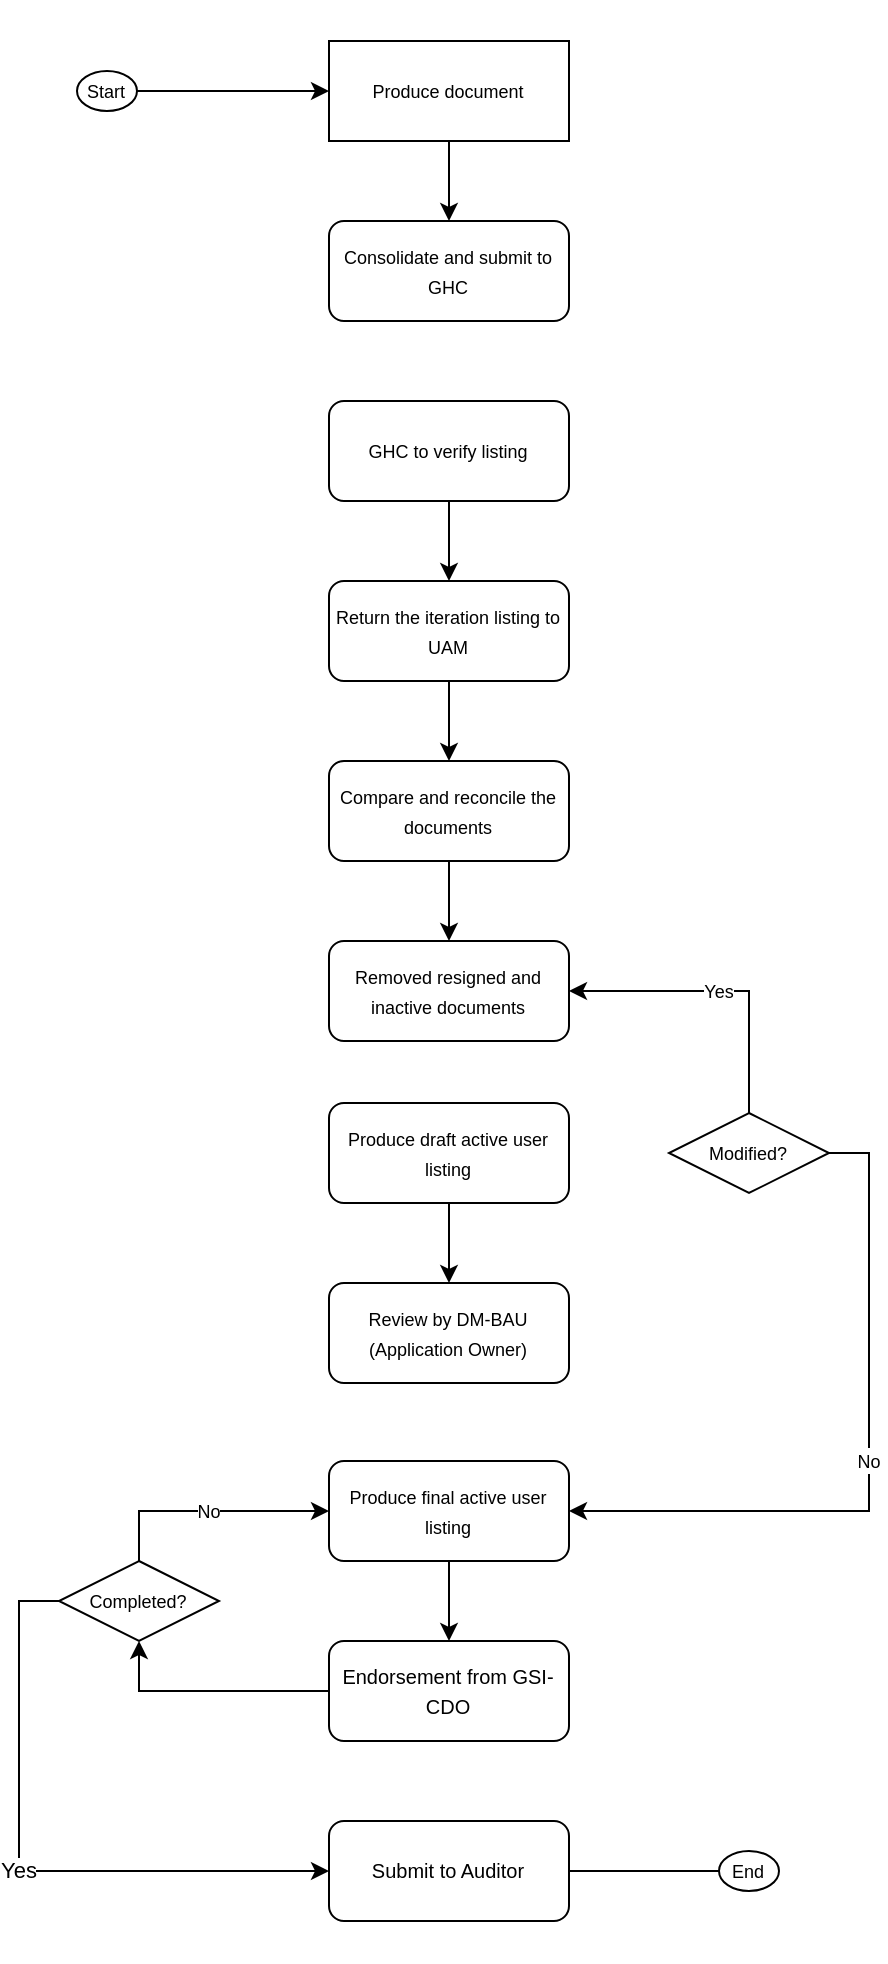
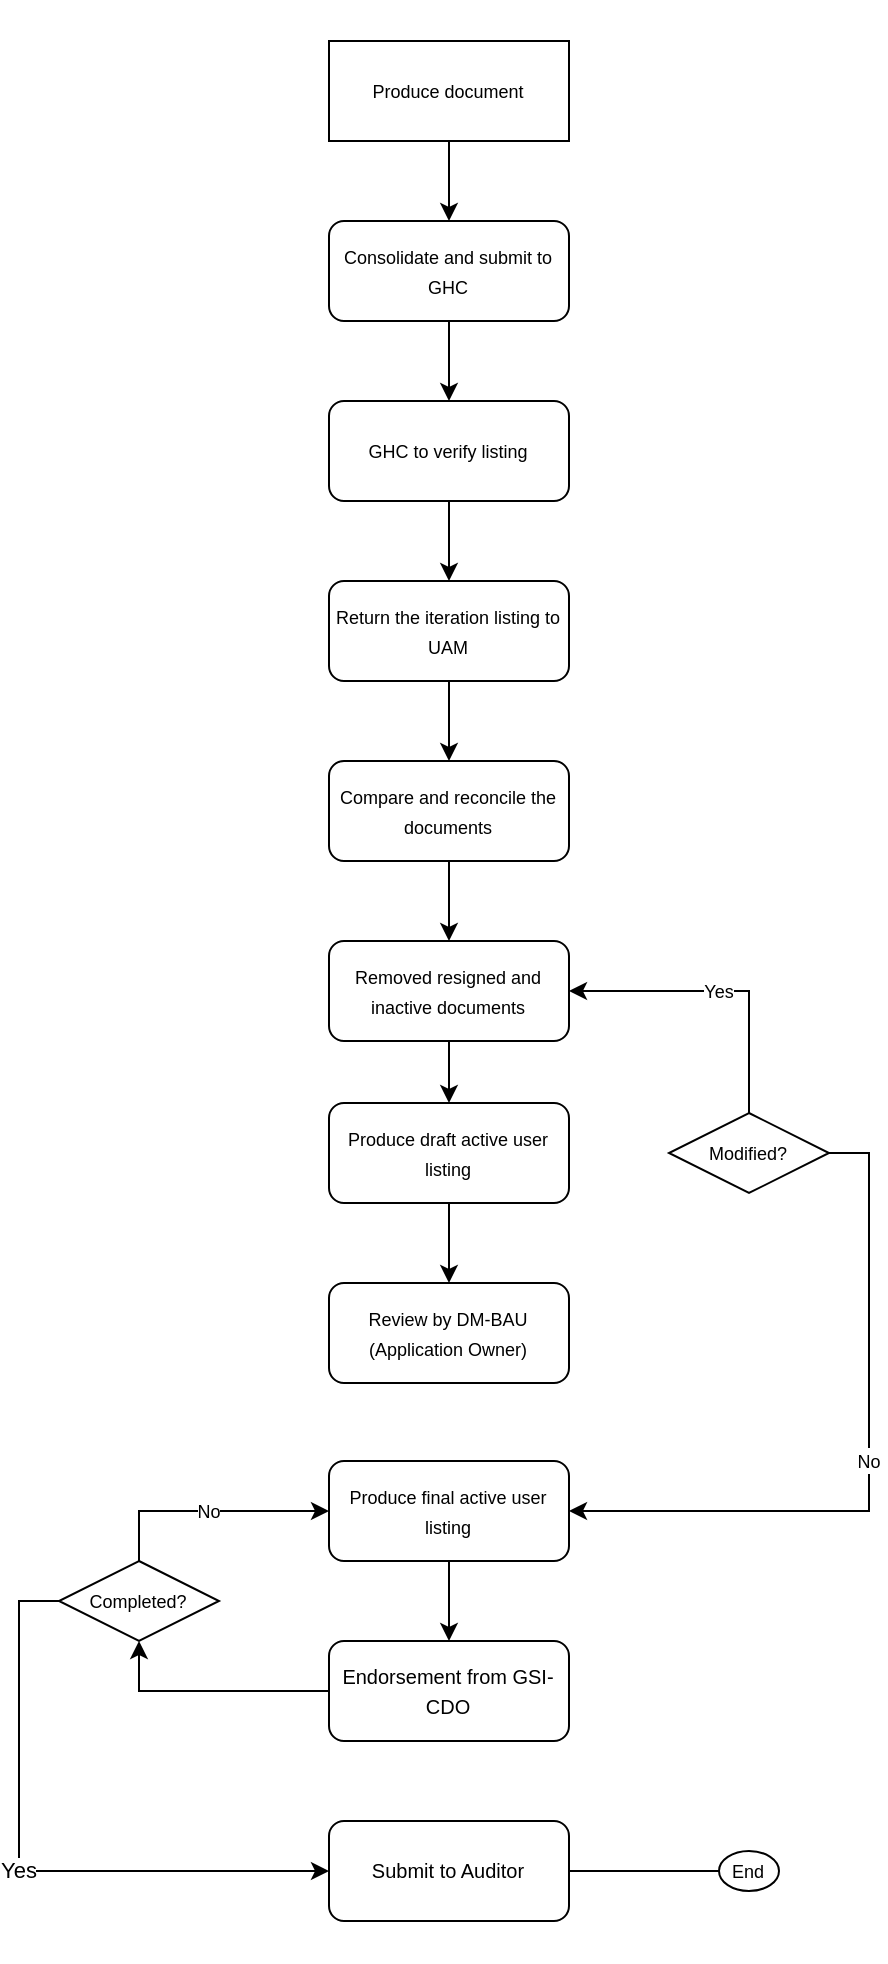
(107, 91) -> none
(226, 91) -> none
none -> (449, 354)
none -> (449, 1079)
